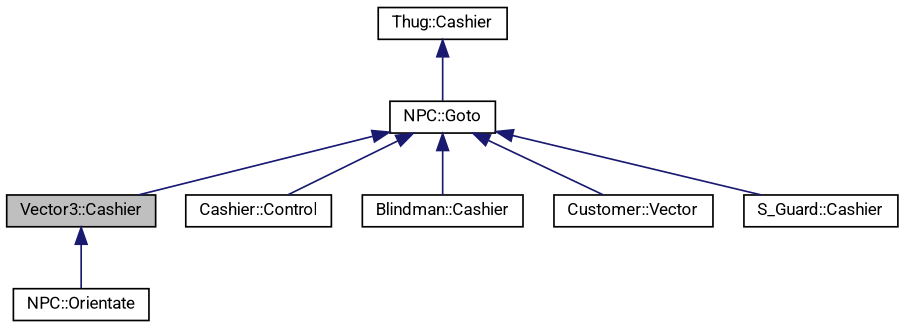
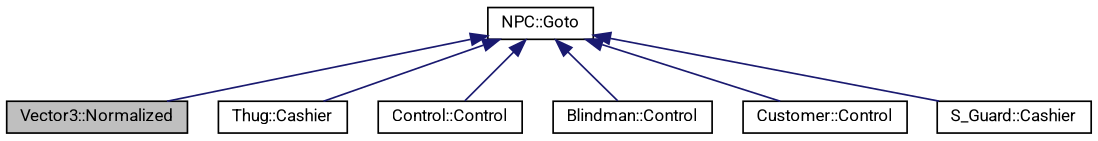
(443, 79) -> (403, 73)
(81, 211) -> (97, 117)
(259, 211) -> (450, 117)
(443, 211) -> (633, 117)
(633, 211) -> (825, 117)
(81, 305) -> none
